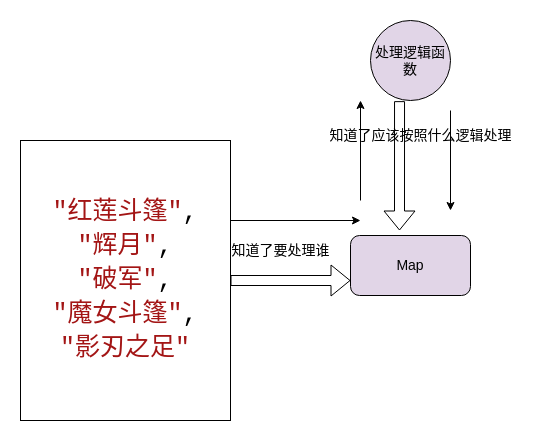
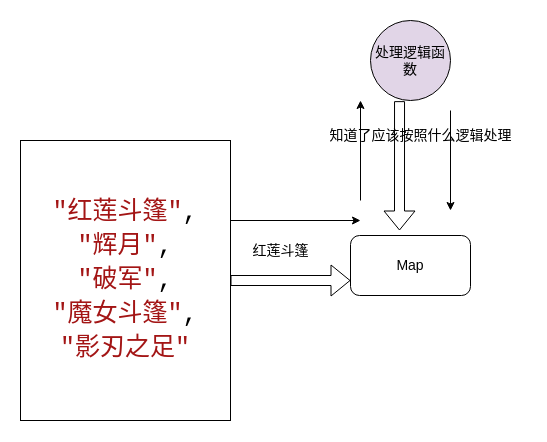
(281, 251) -> (281, 251)
(411, 266) -> (411, 266)
